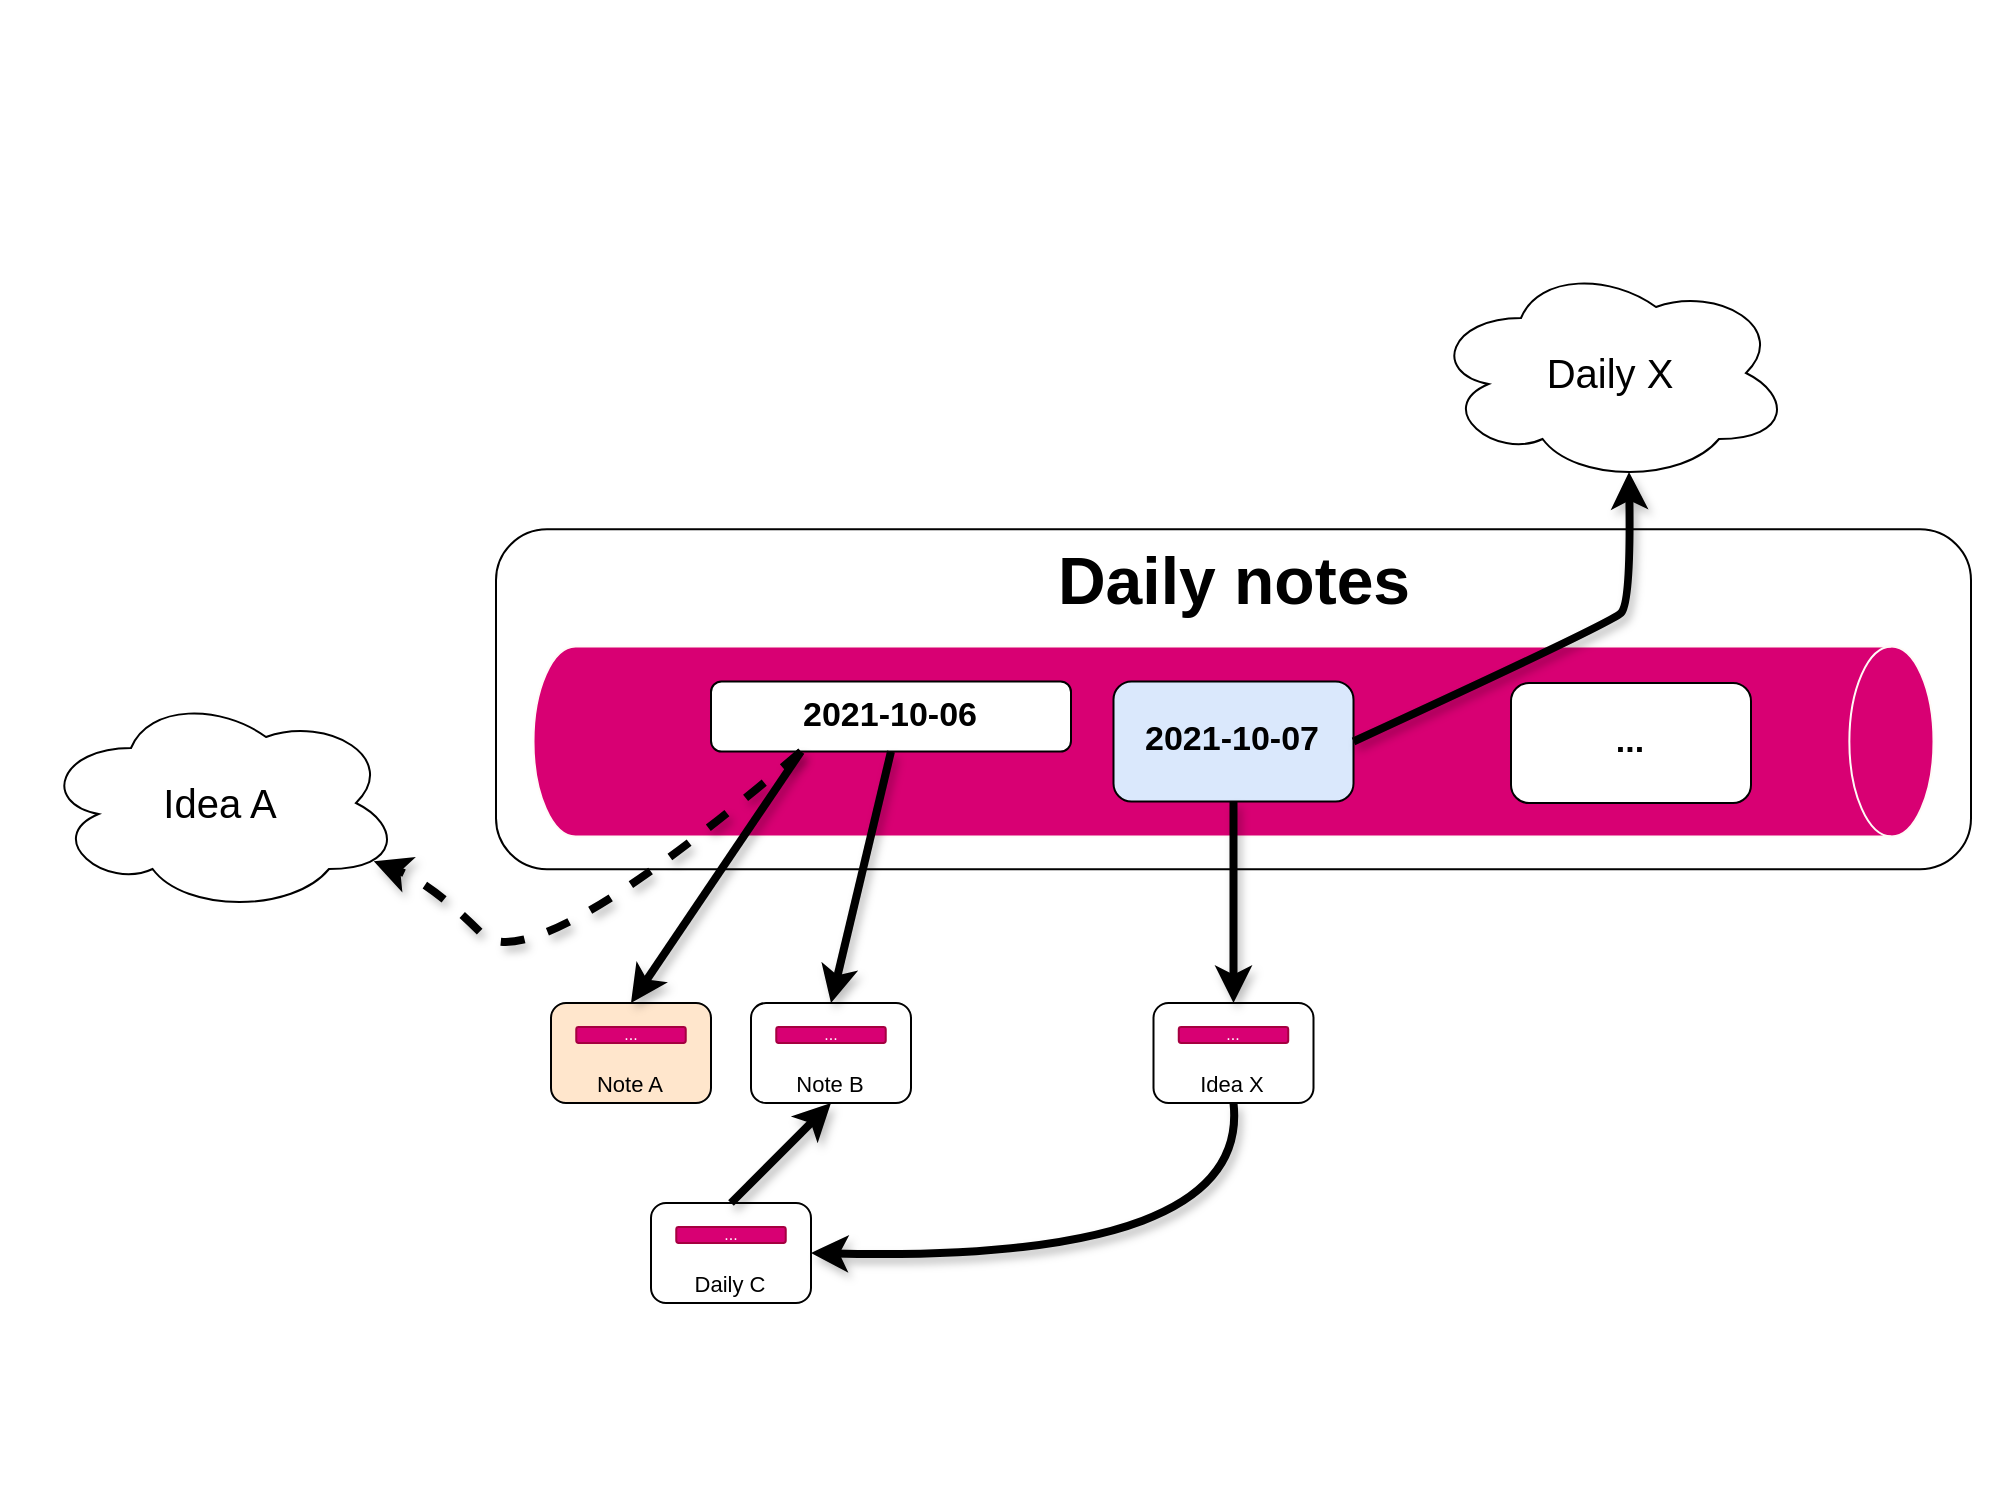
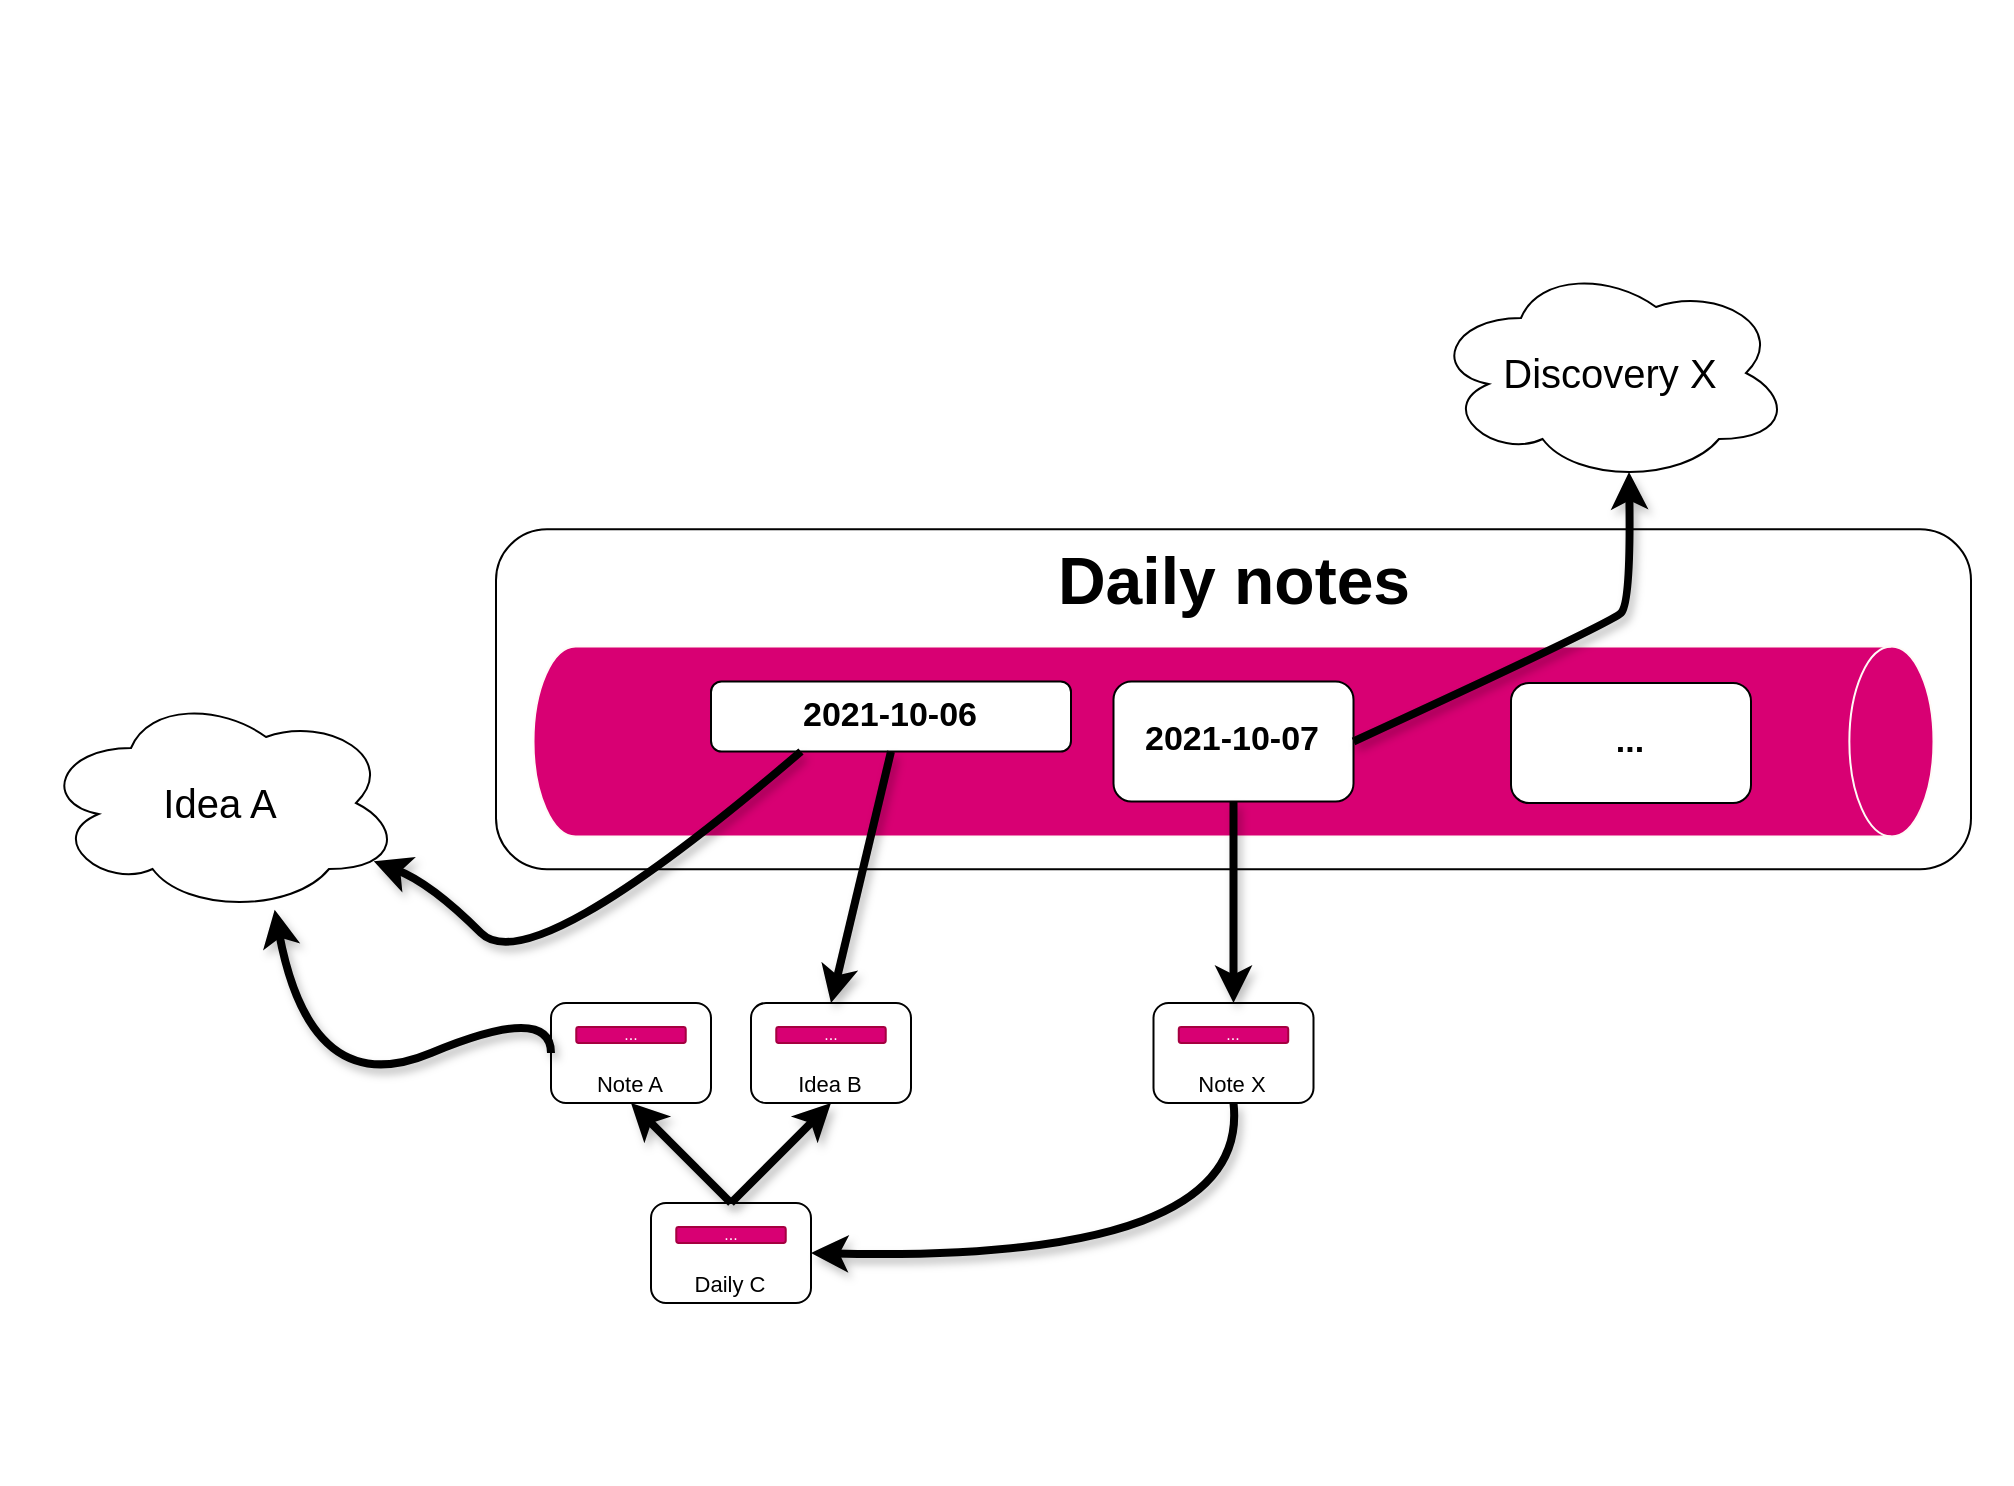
(1611, 373) -> (1611, 373)
(1234, 742) -> (1234, 742)
(699, 835) -> (699, 835)
(720, 872) -> none
(631, 1053) -> (631, 1053)
none -> (384, 1064)
(831, 1086) -> (831, 1086)
(1233, 1086) -> (1233, 1086)
none -> (688, 1160)
